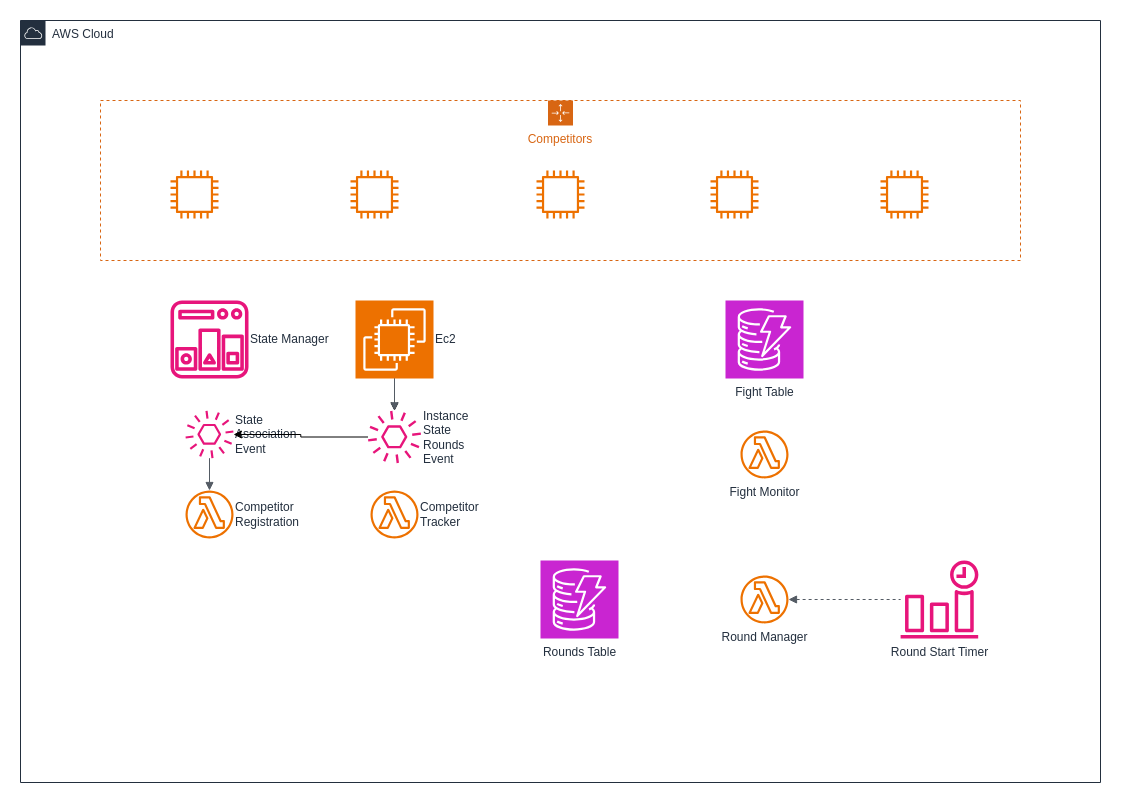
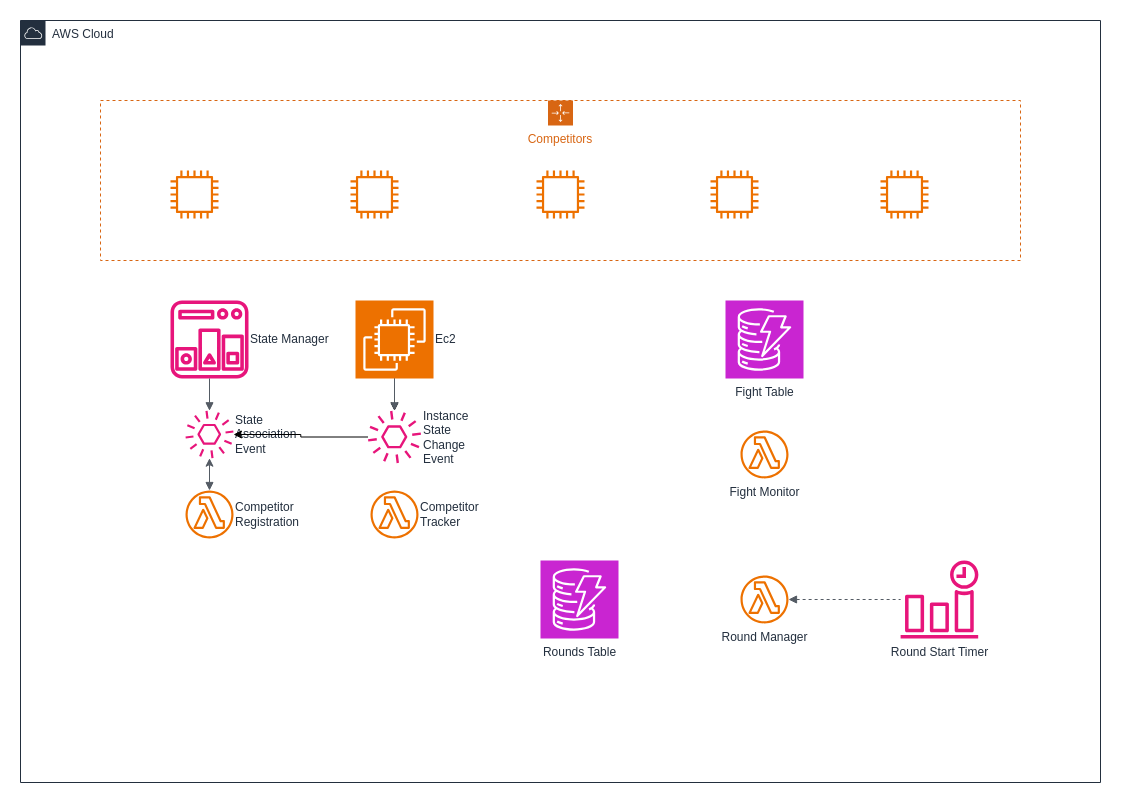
none -> (210, 391)
(451, 438) -> (451, 438)
(210, 463) -> (210, 467)
